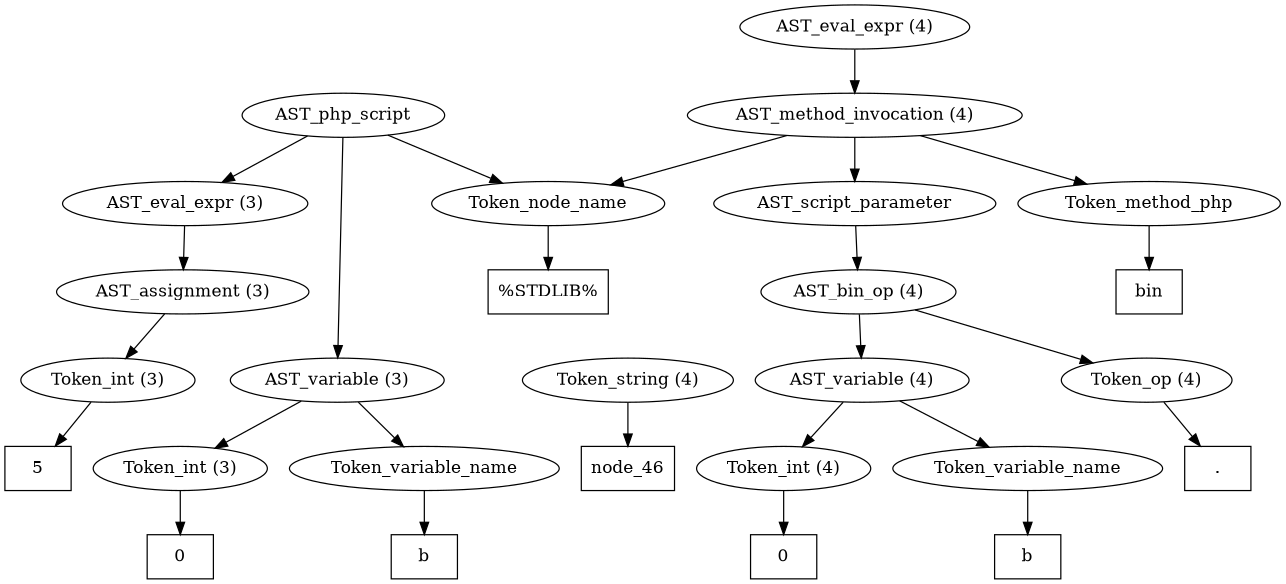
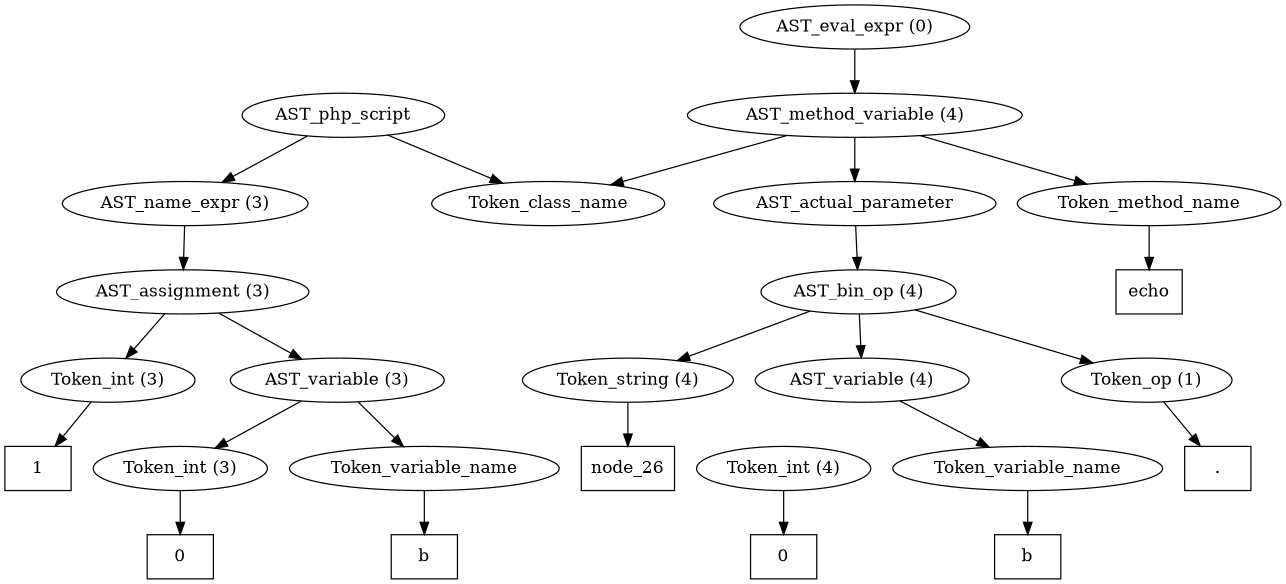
(855, 27) -> (855, 27)
(855, 115) -> (855, 115)
(185, 204) -> (185, 204)
(548, 204) -> (548, 204)
(855, 204) -> (855, 204)
(1149, 204) -> (1149, 204)
(340, 241) -> (255, 333)
(548, 292) -> none
(1149, 292) -> (1149, 292)
none -> (750, 334)
(1147, 380) -> (1147, 380)
(827, 420) -> none
(38, 468) -> (38, 468)
(628, 468) -> (628, 468)
